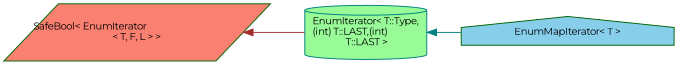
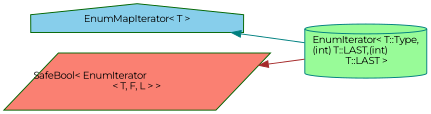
(449, 32) -> (273, 38)
